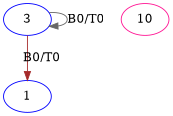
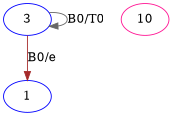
(42, 58) -> (42, 58)
